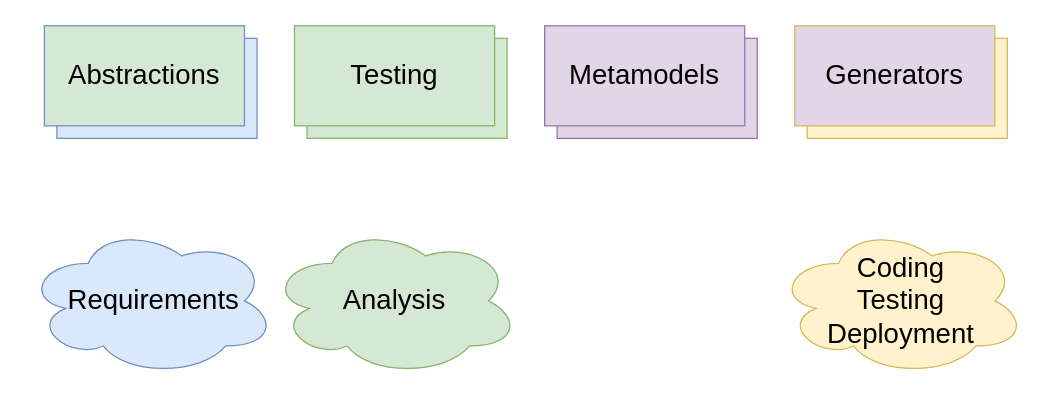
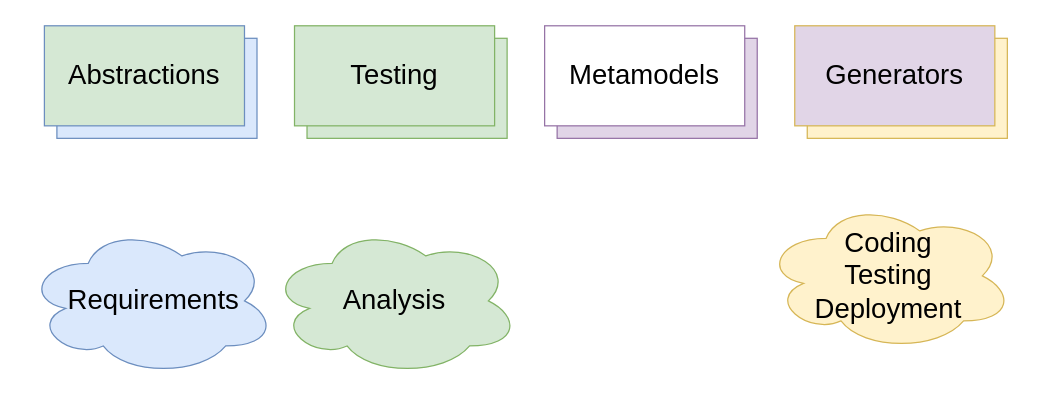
(644, 76) -> (644, 76)
(901, 301) -> (888, 276)
